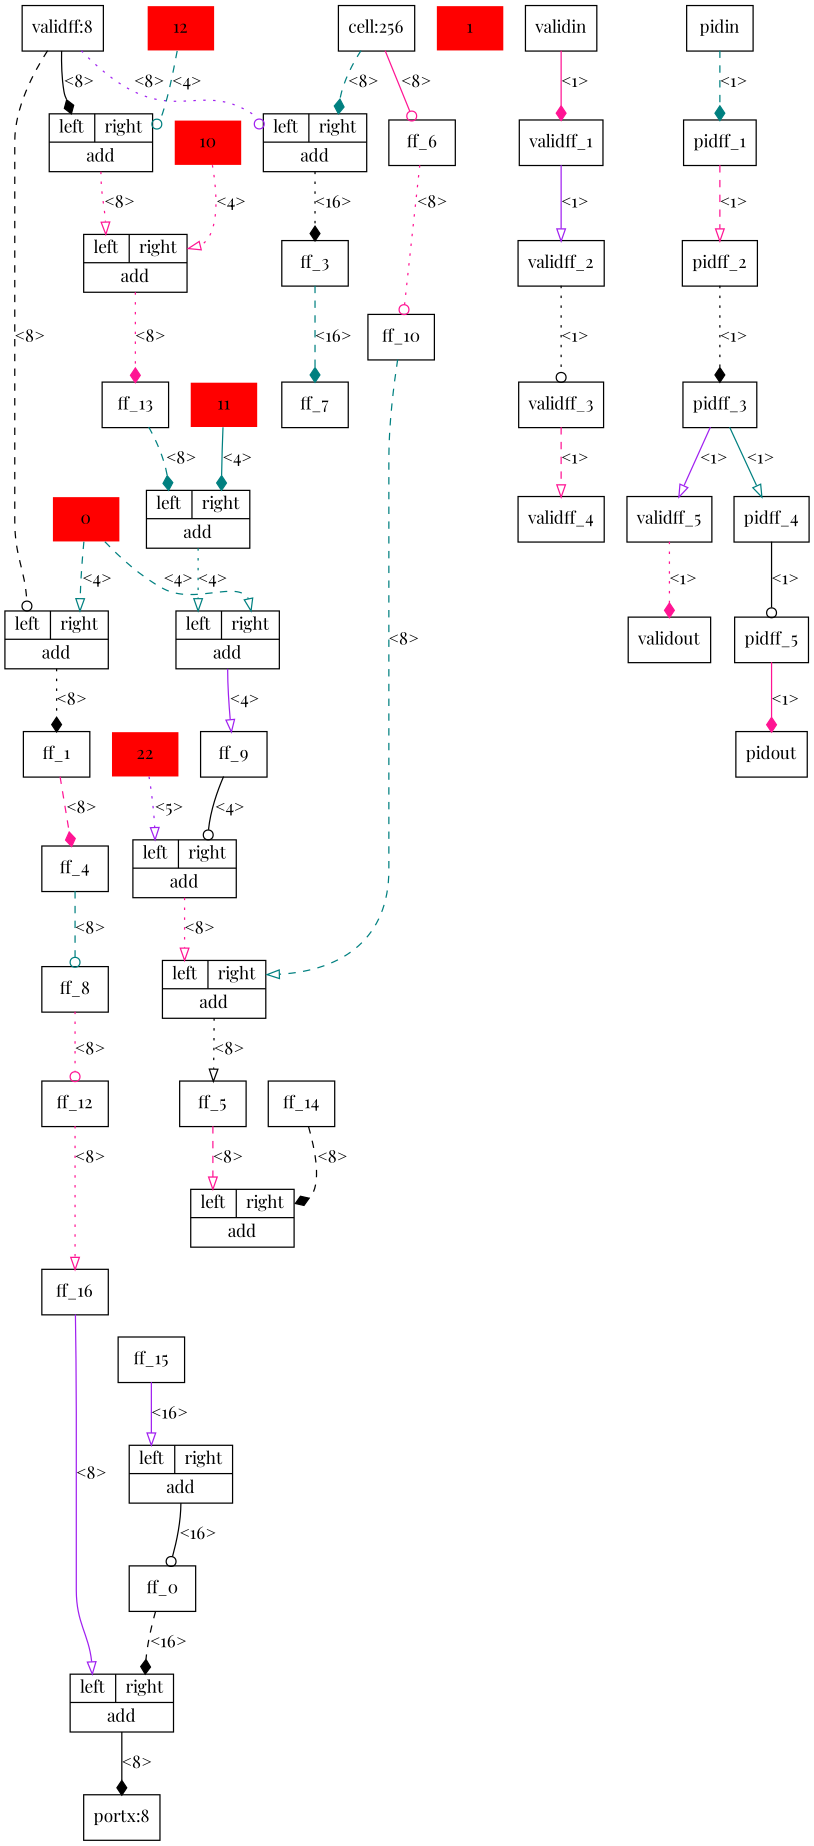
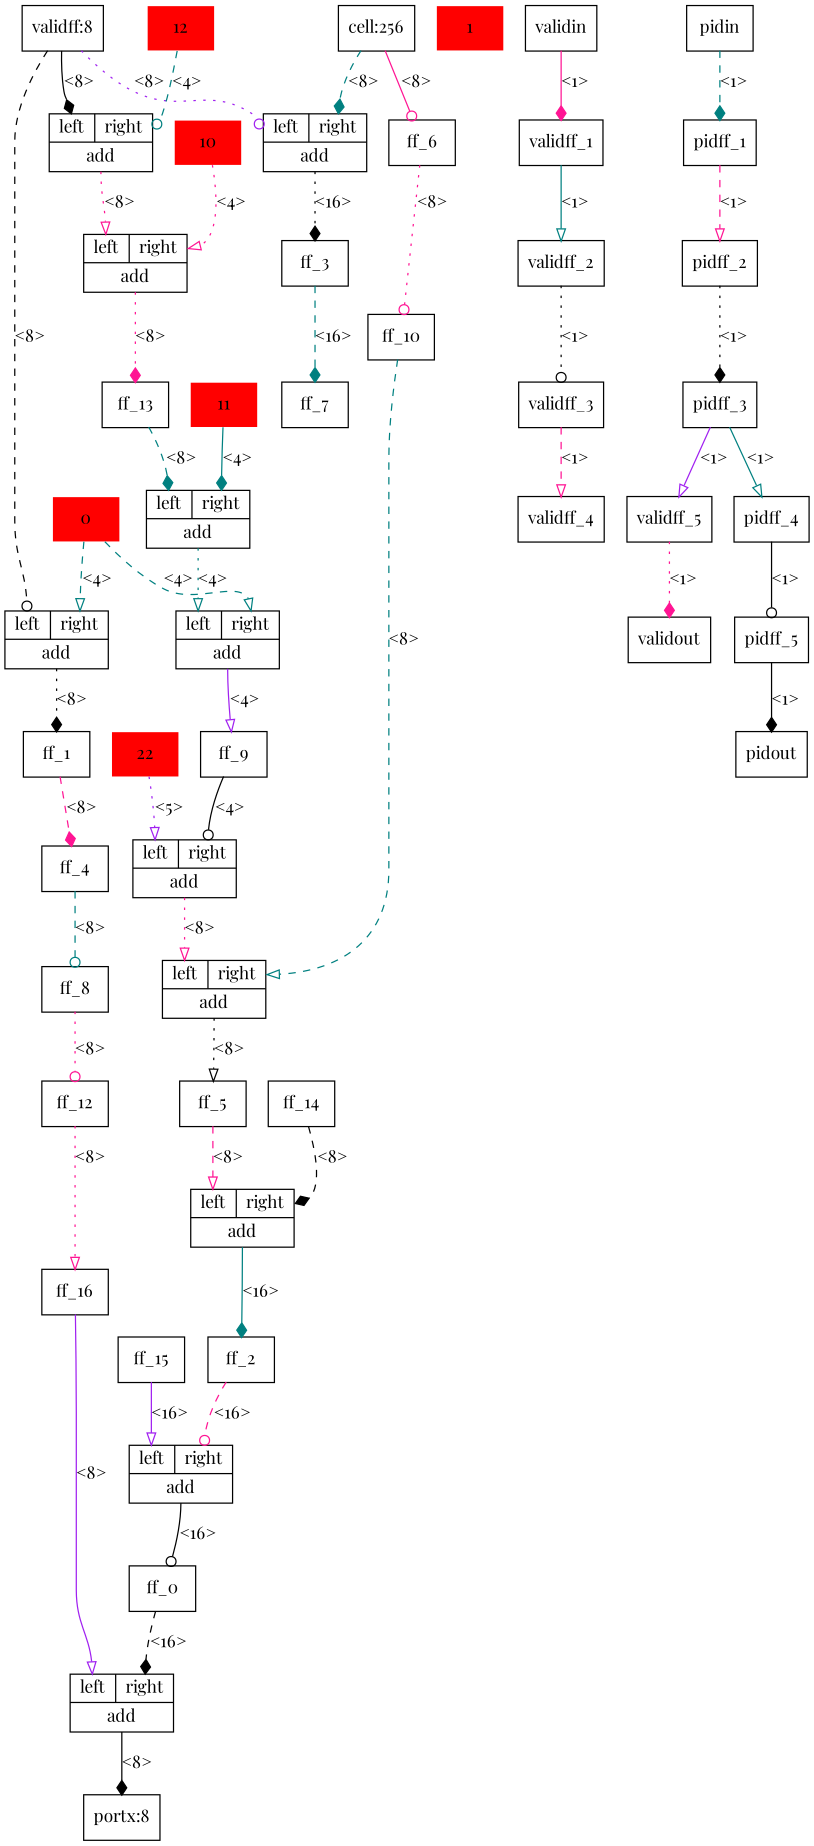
(561, 197) -> (561, 197)
(772, 690) -> (772, 690)
none -> (241, 1360)
